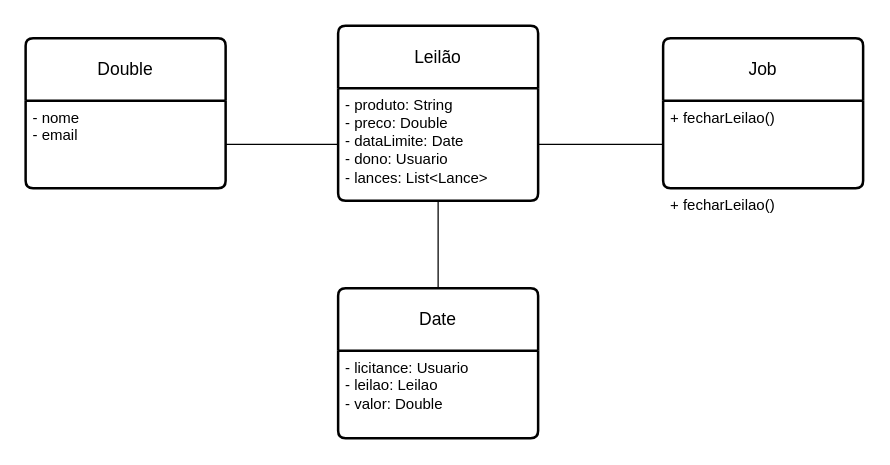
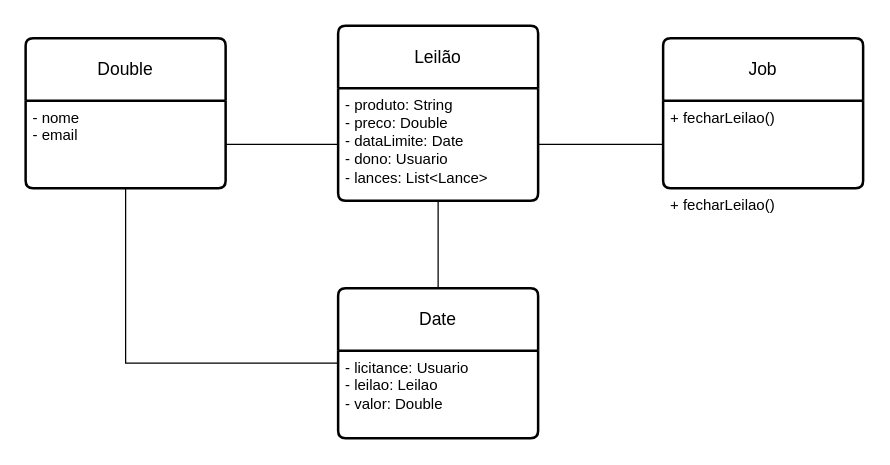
none -> (145, 363)
